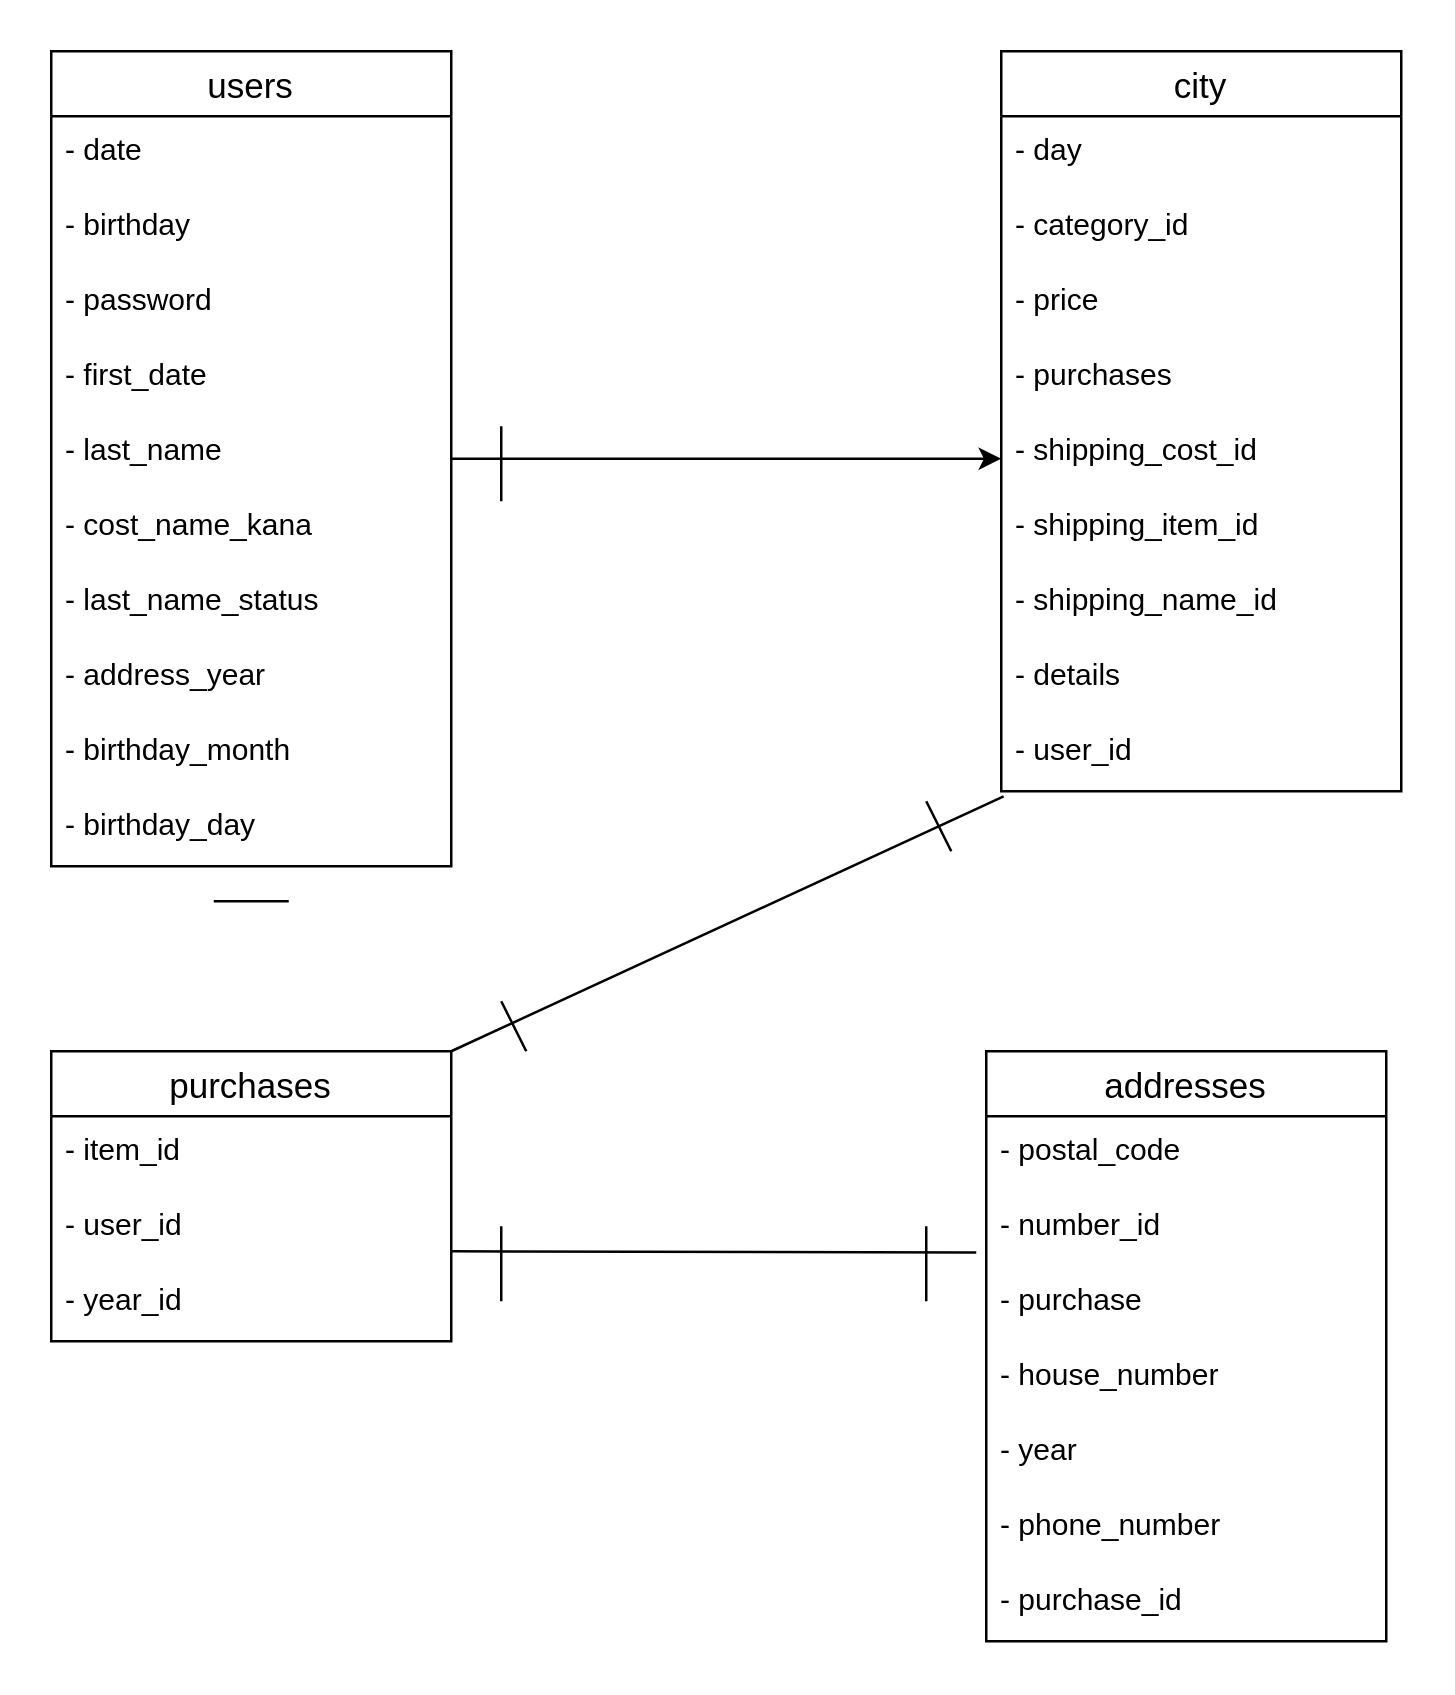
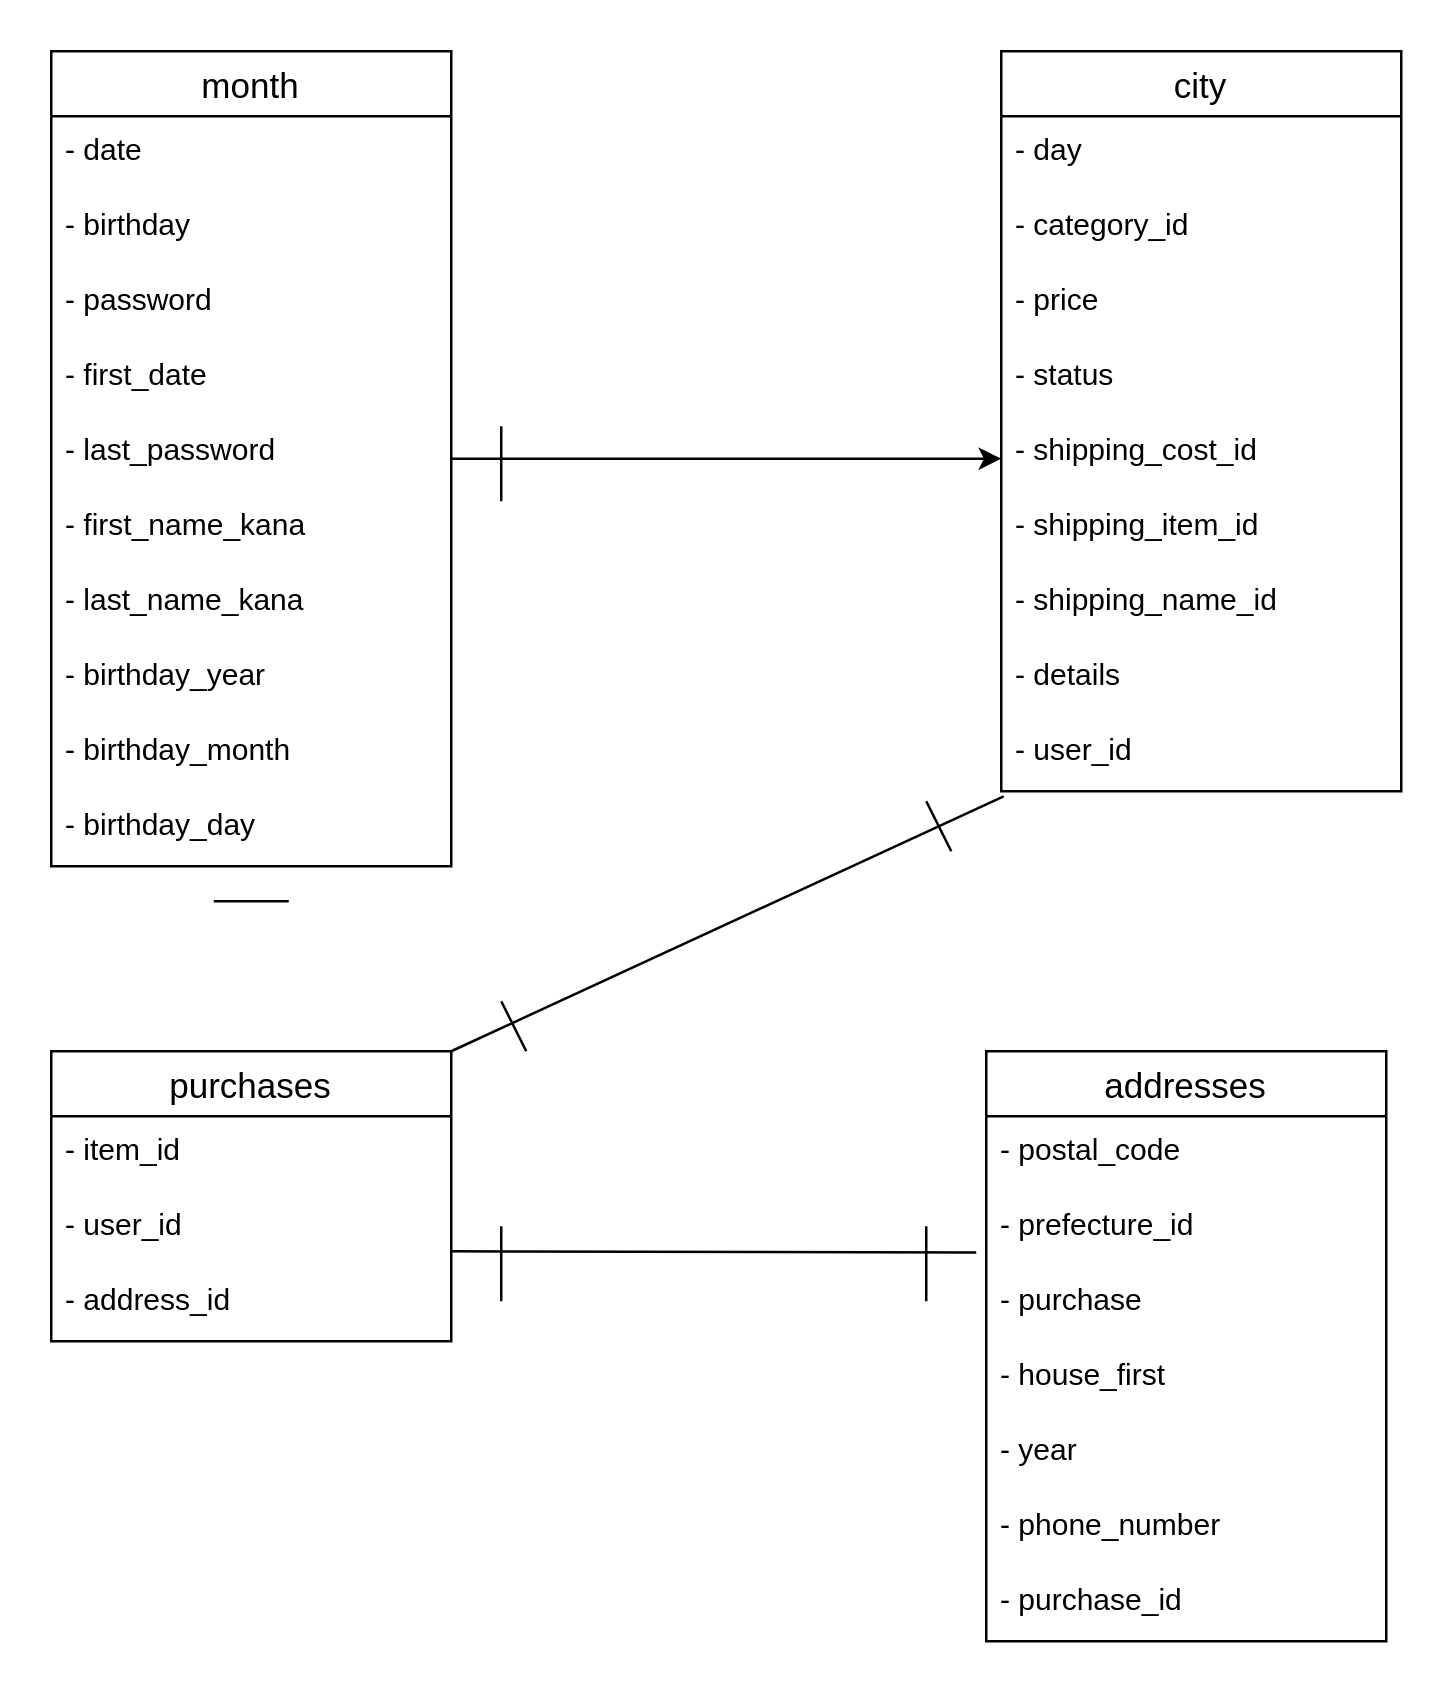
(250, 86) -> (250, 86)
(1104, 375) -> (1078, 375)
(150, 450) -> (183, 450)
(196, 525) -> (200, 525)
(208, 600) -> (192, 600)
(179, 675) -> (183, 675)
(1085, 1225) -> (1118, 1225)
(133, 1300) -> (158, 1300)
(1114, 1375) -> (1101, 1375)
